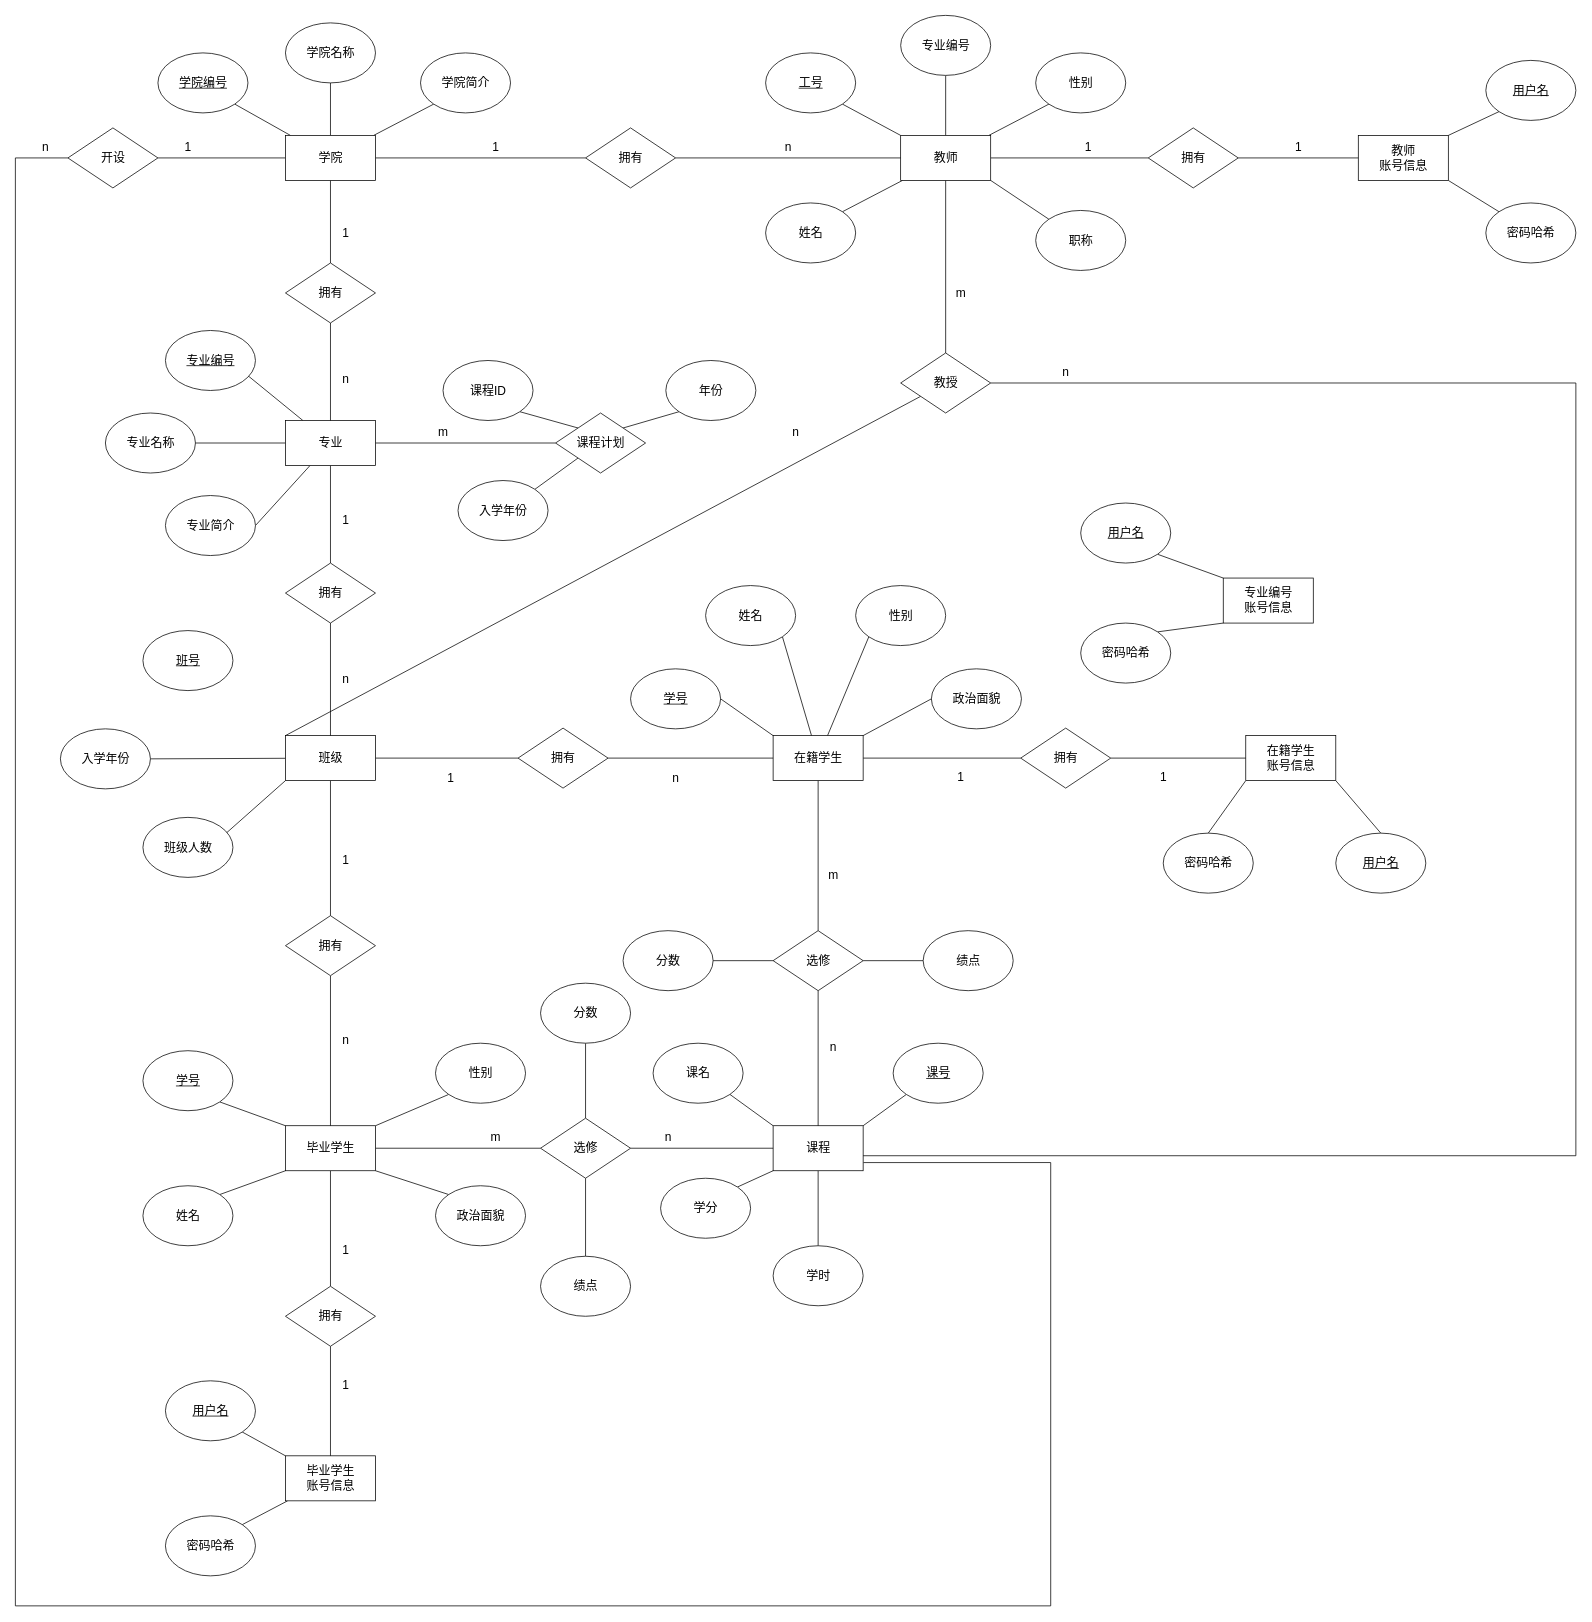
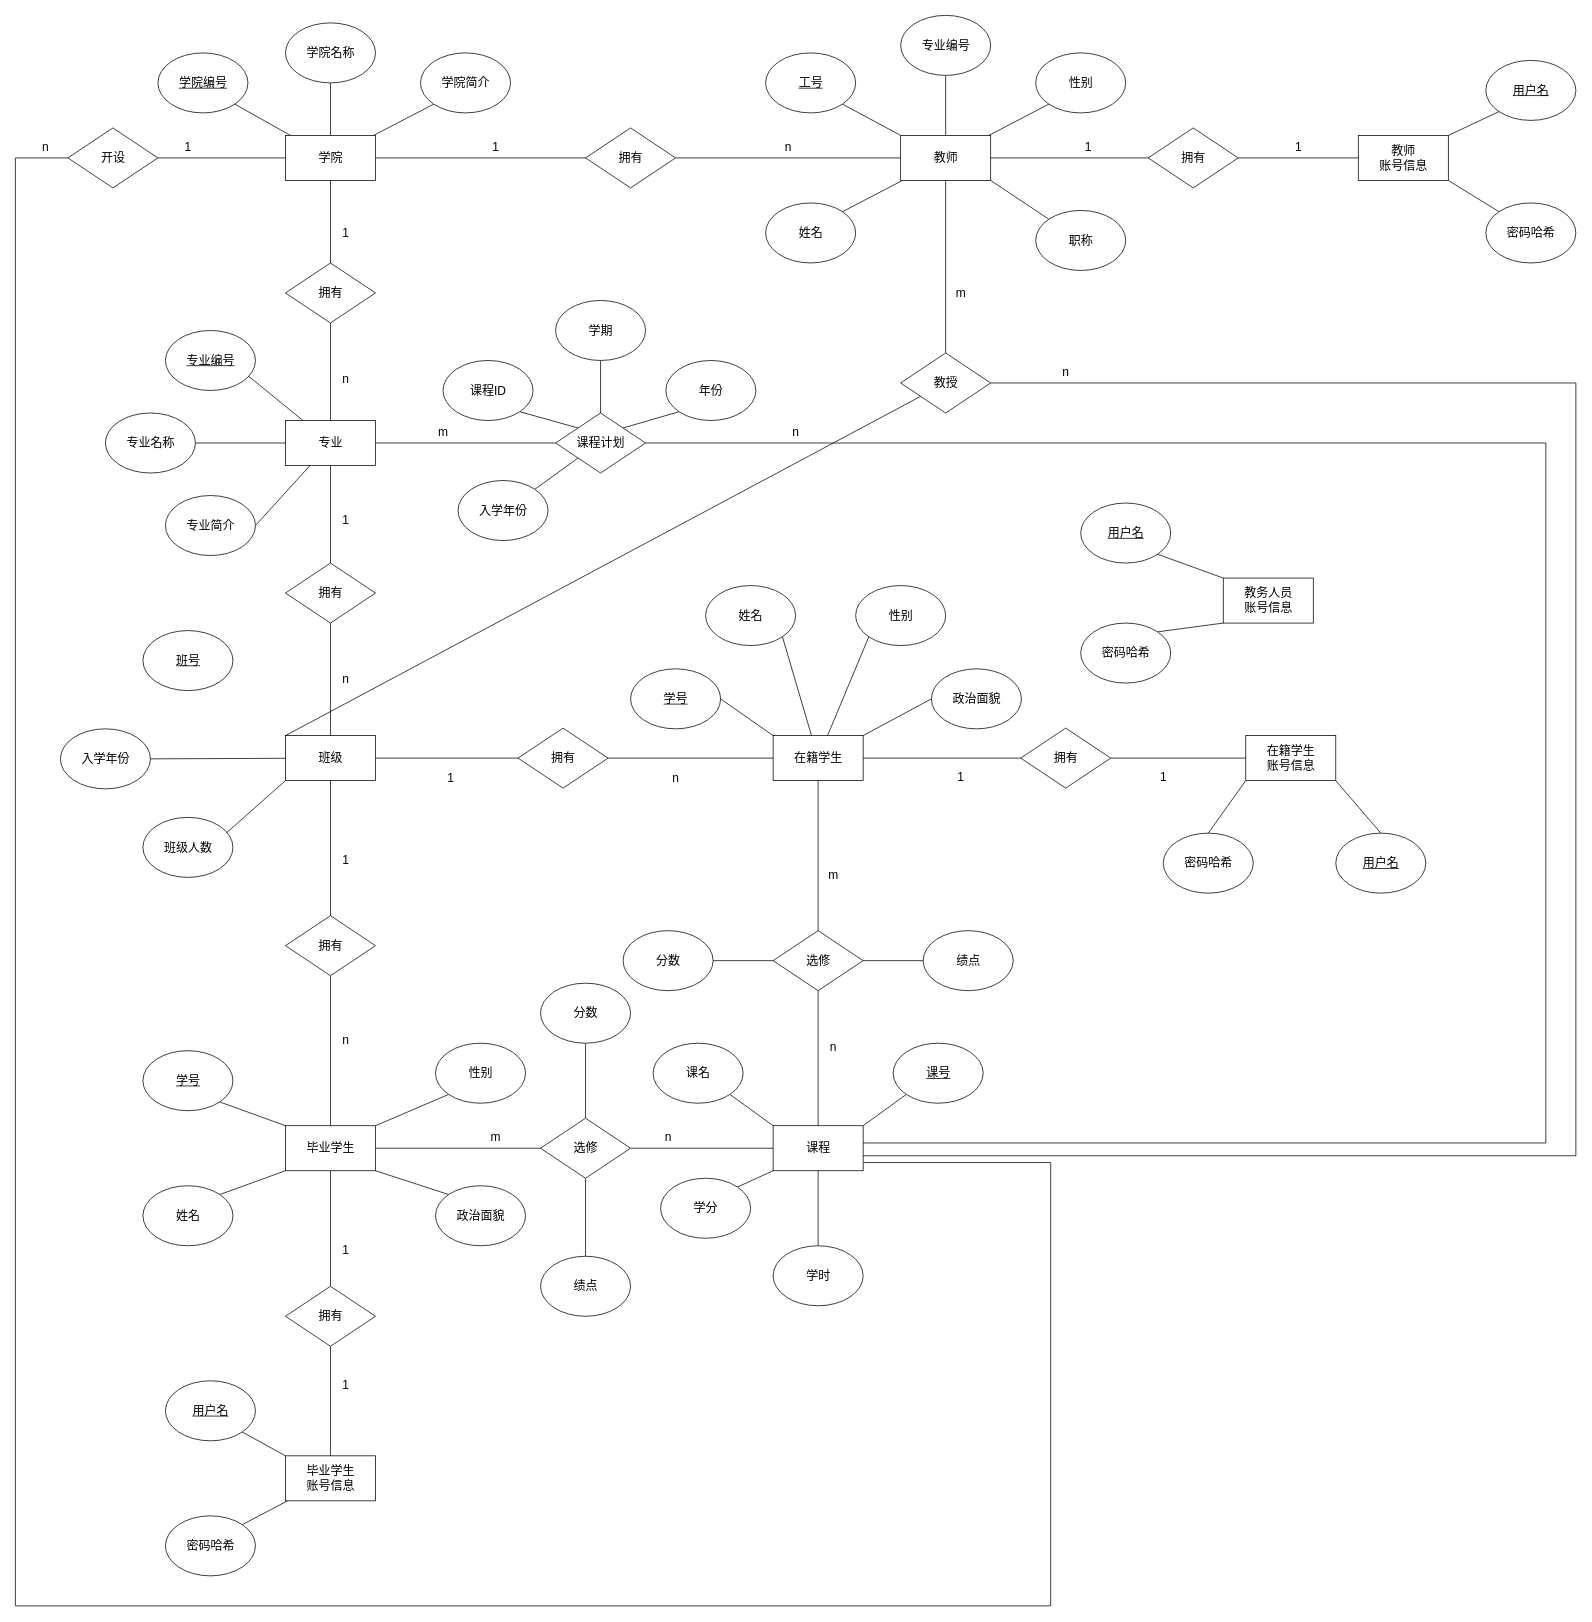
none -> (600, 330)
none -> (600, 387)
(1268, 600) -> (1268, 600)
none -> (1545, 683)
